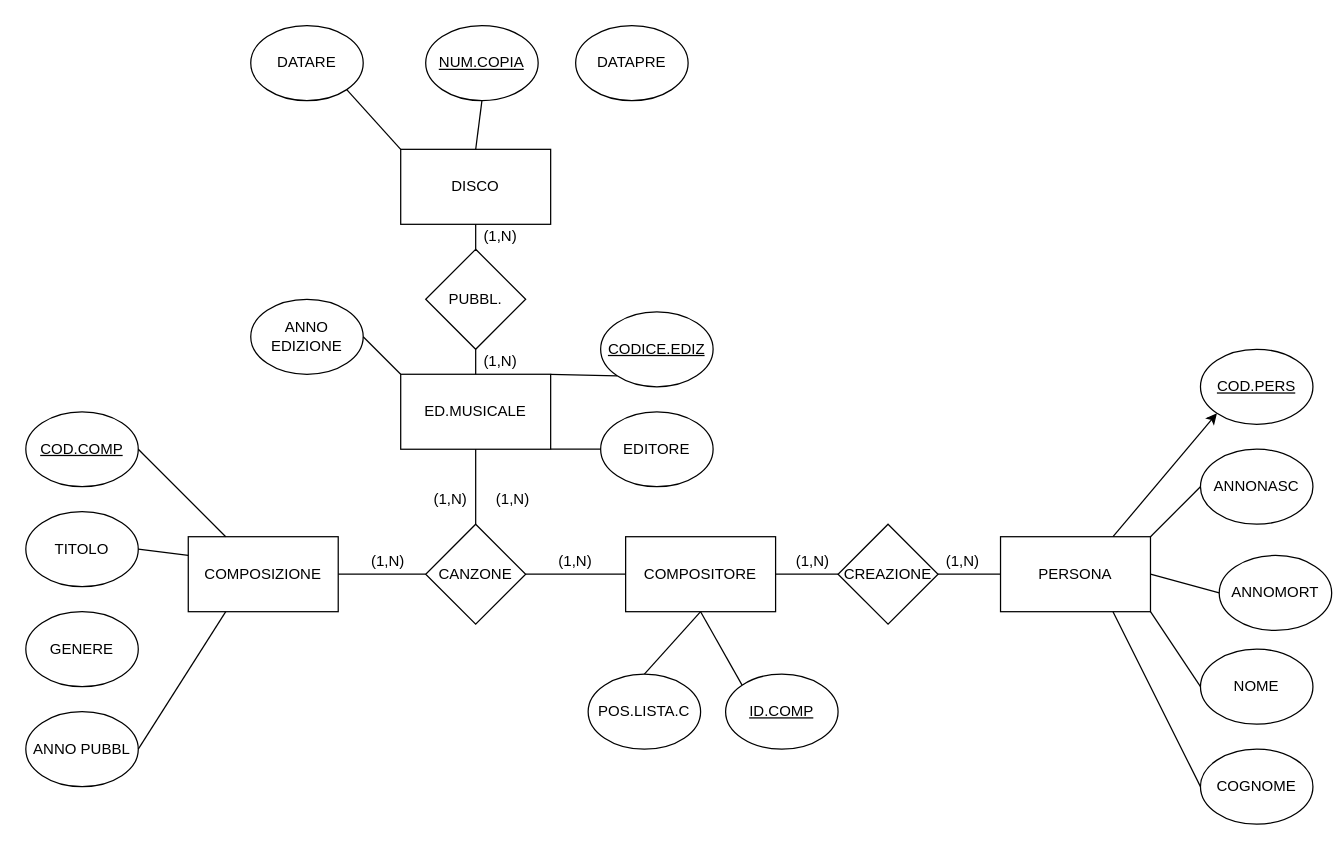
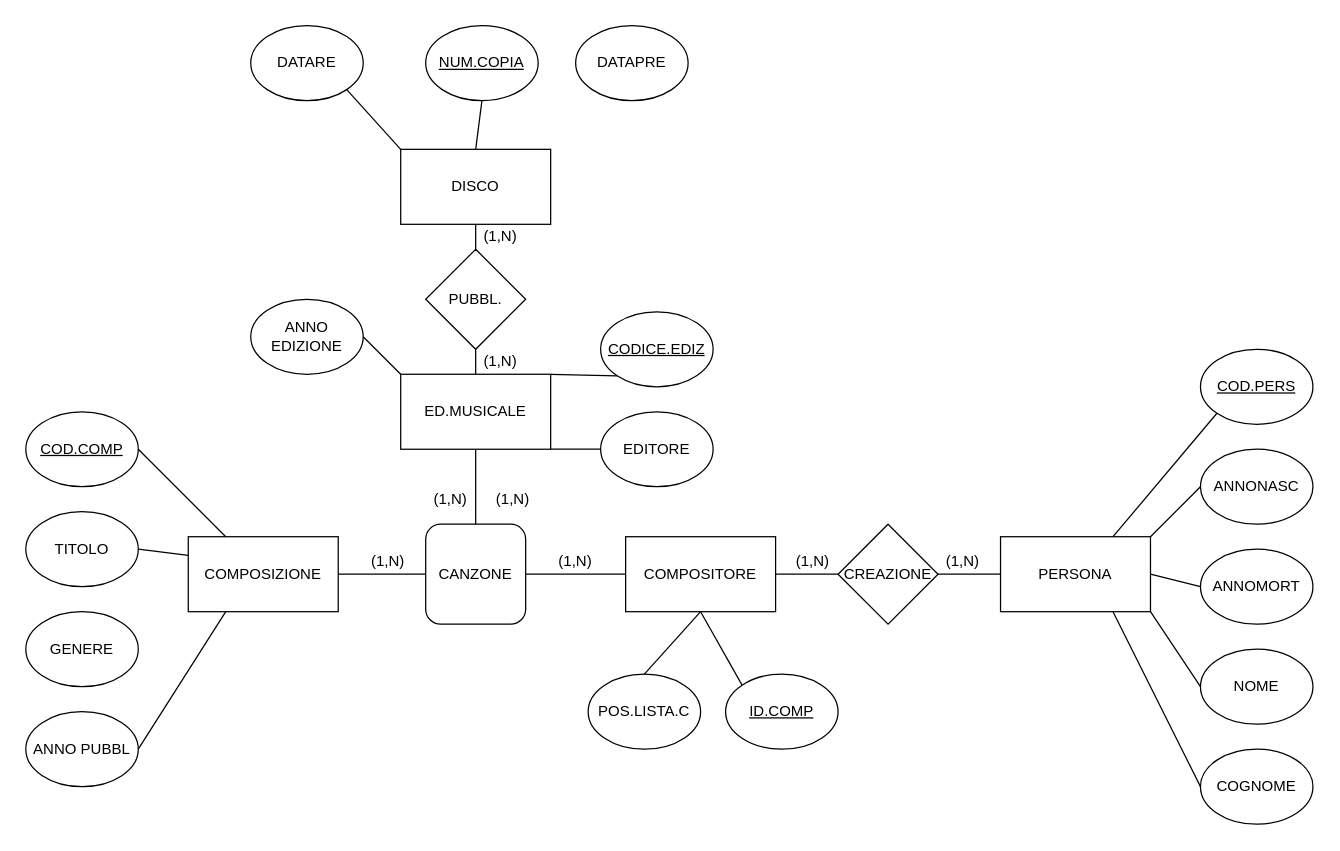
(1211, 421) -> (1213, 418)
(476, 574) -> (476, 574)
(1276, 593) -> (1257, 587)
